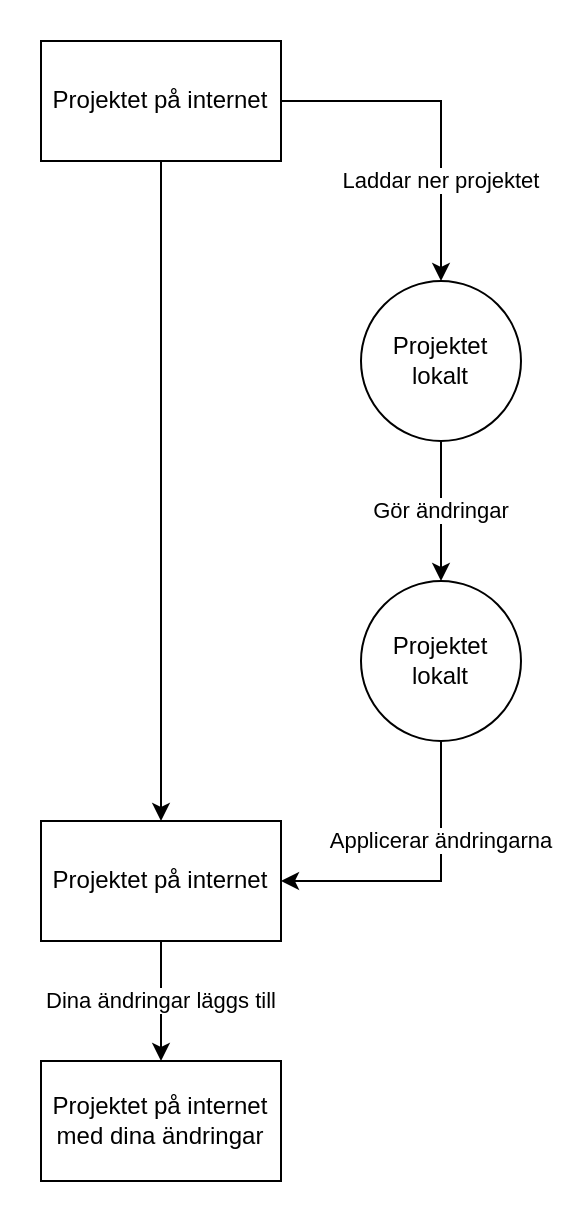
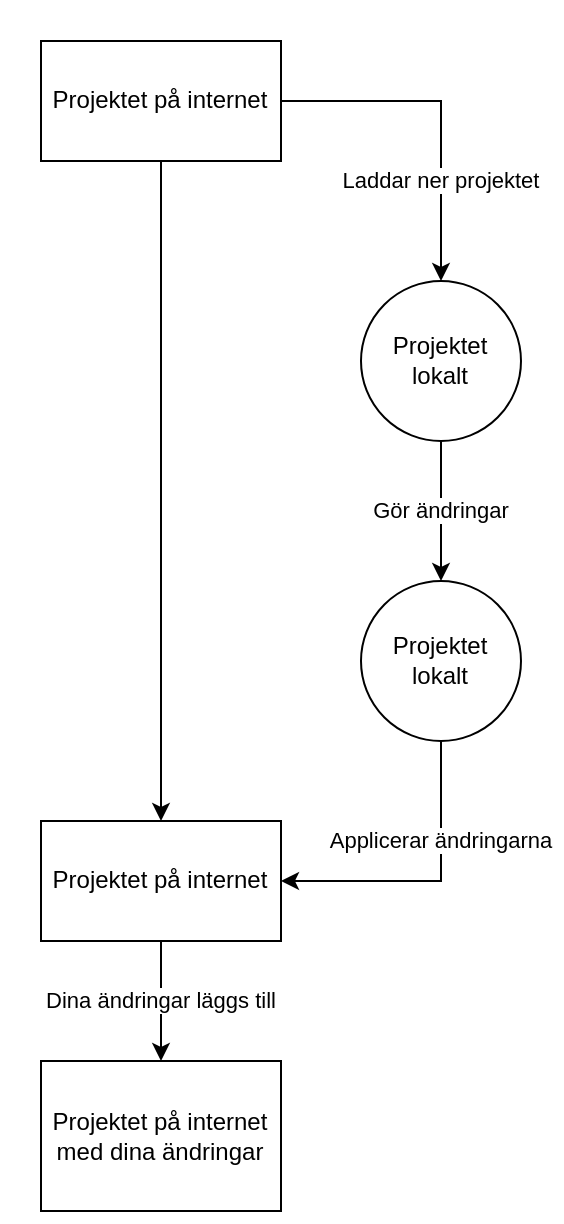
(161, 1121) -> (161, 1136)
